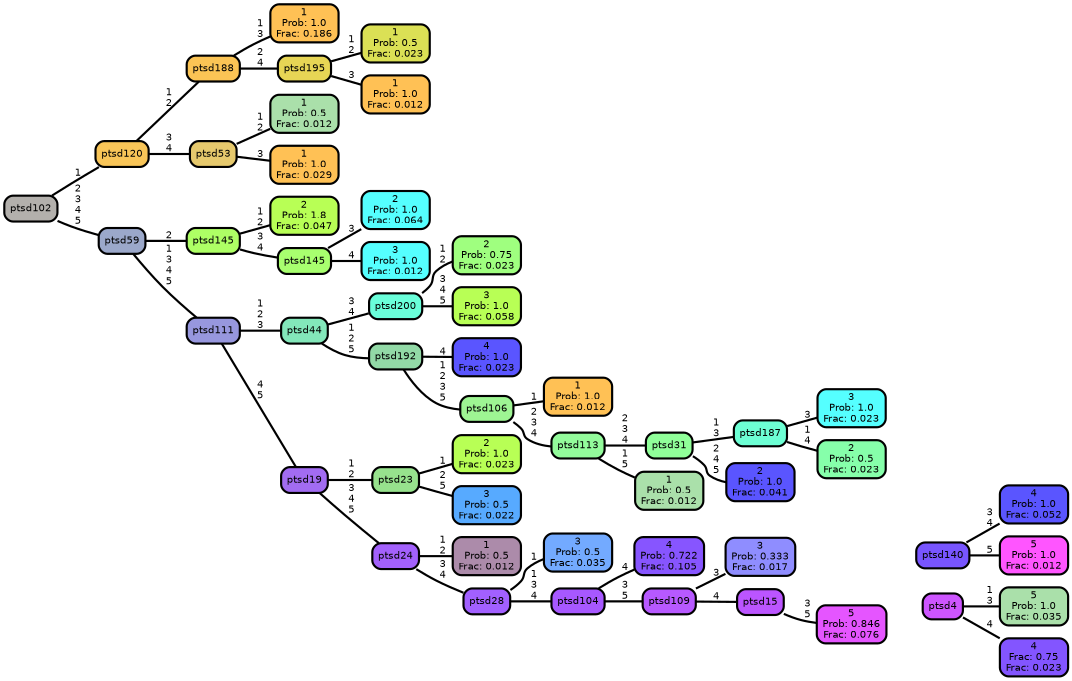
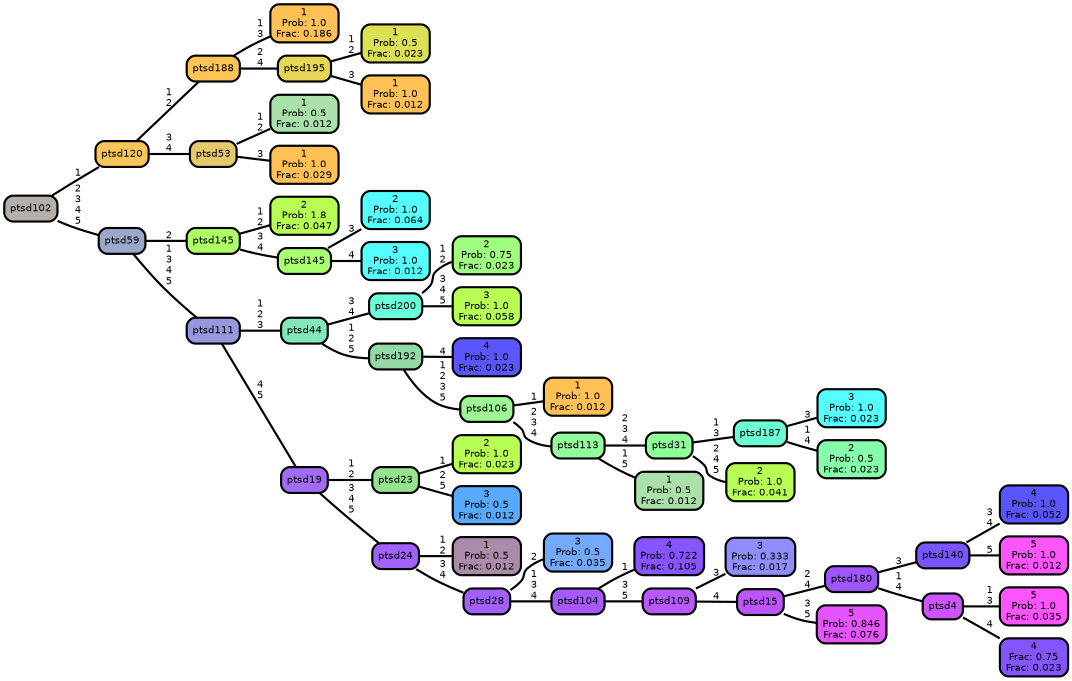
(760, 482) -> (760, 482)
(487, 505) -> (487, 505)
(532, 557) -> (532, 557)
(624, 567) -> (624, 567)
none -> (852, 579)
(1034, 606) -> (1034, 606)
